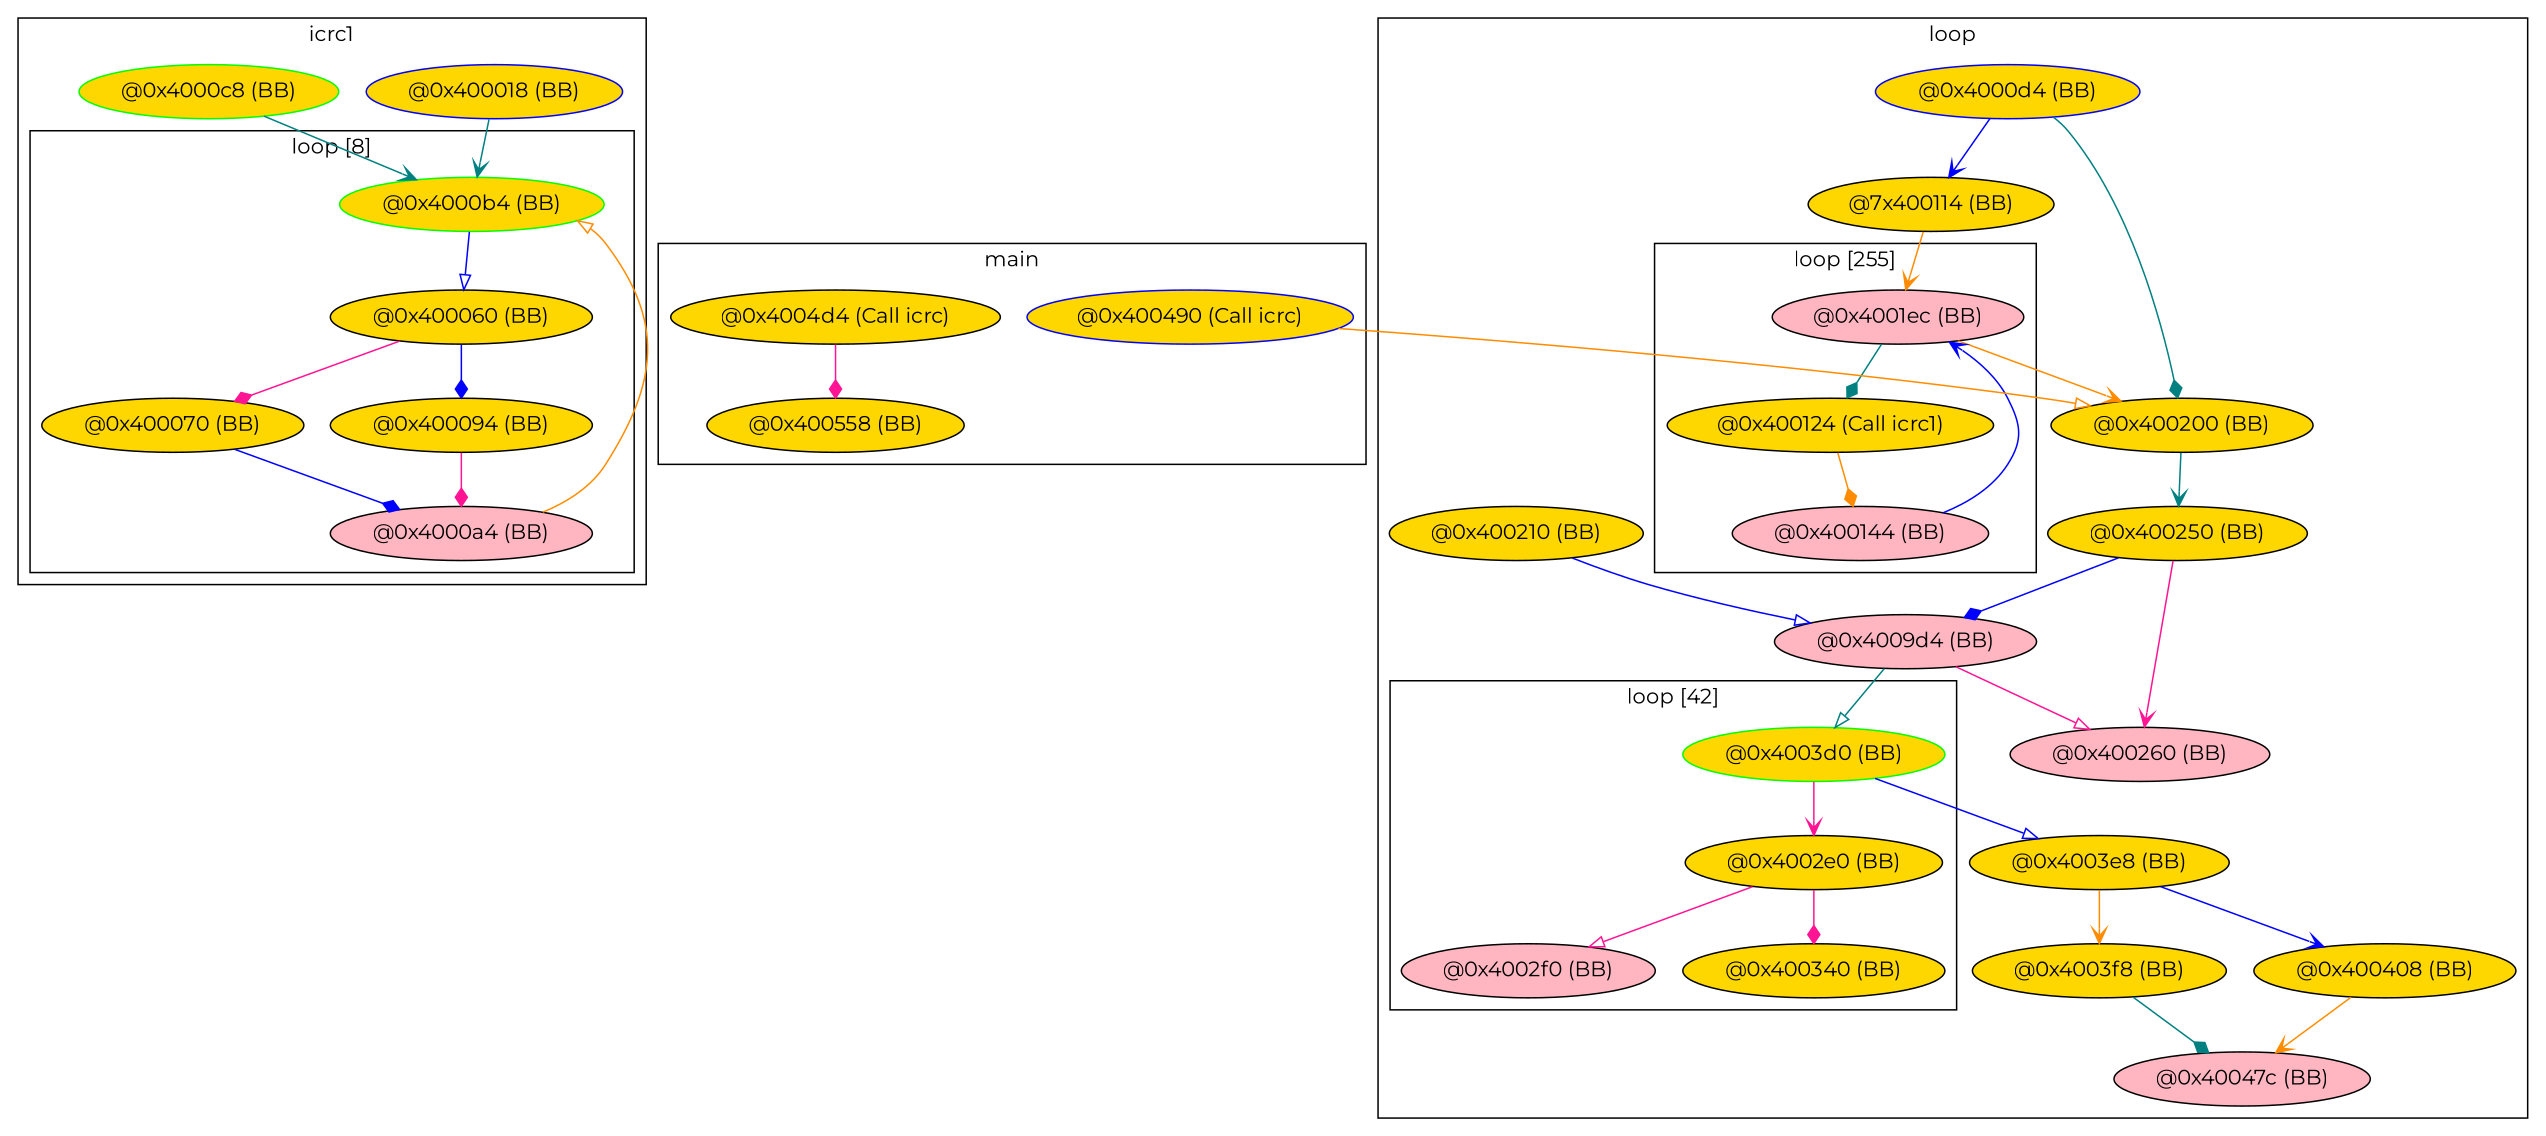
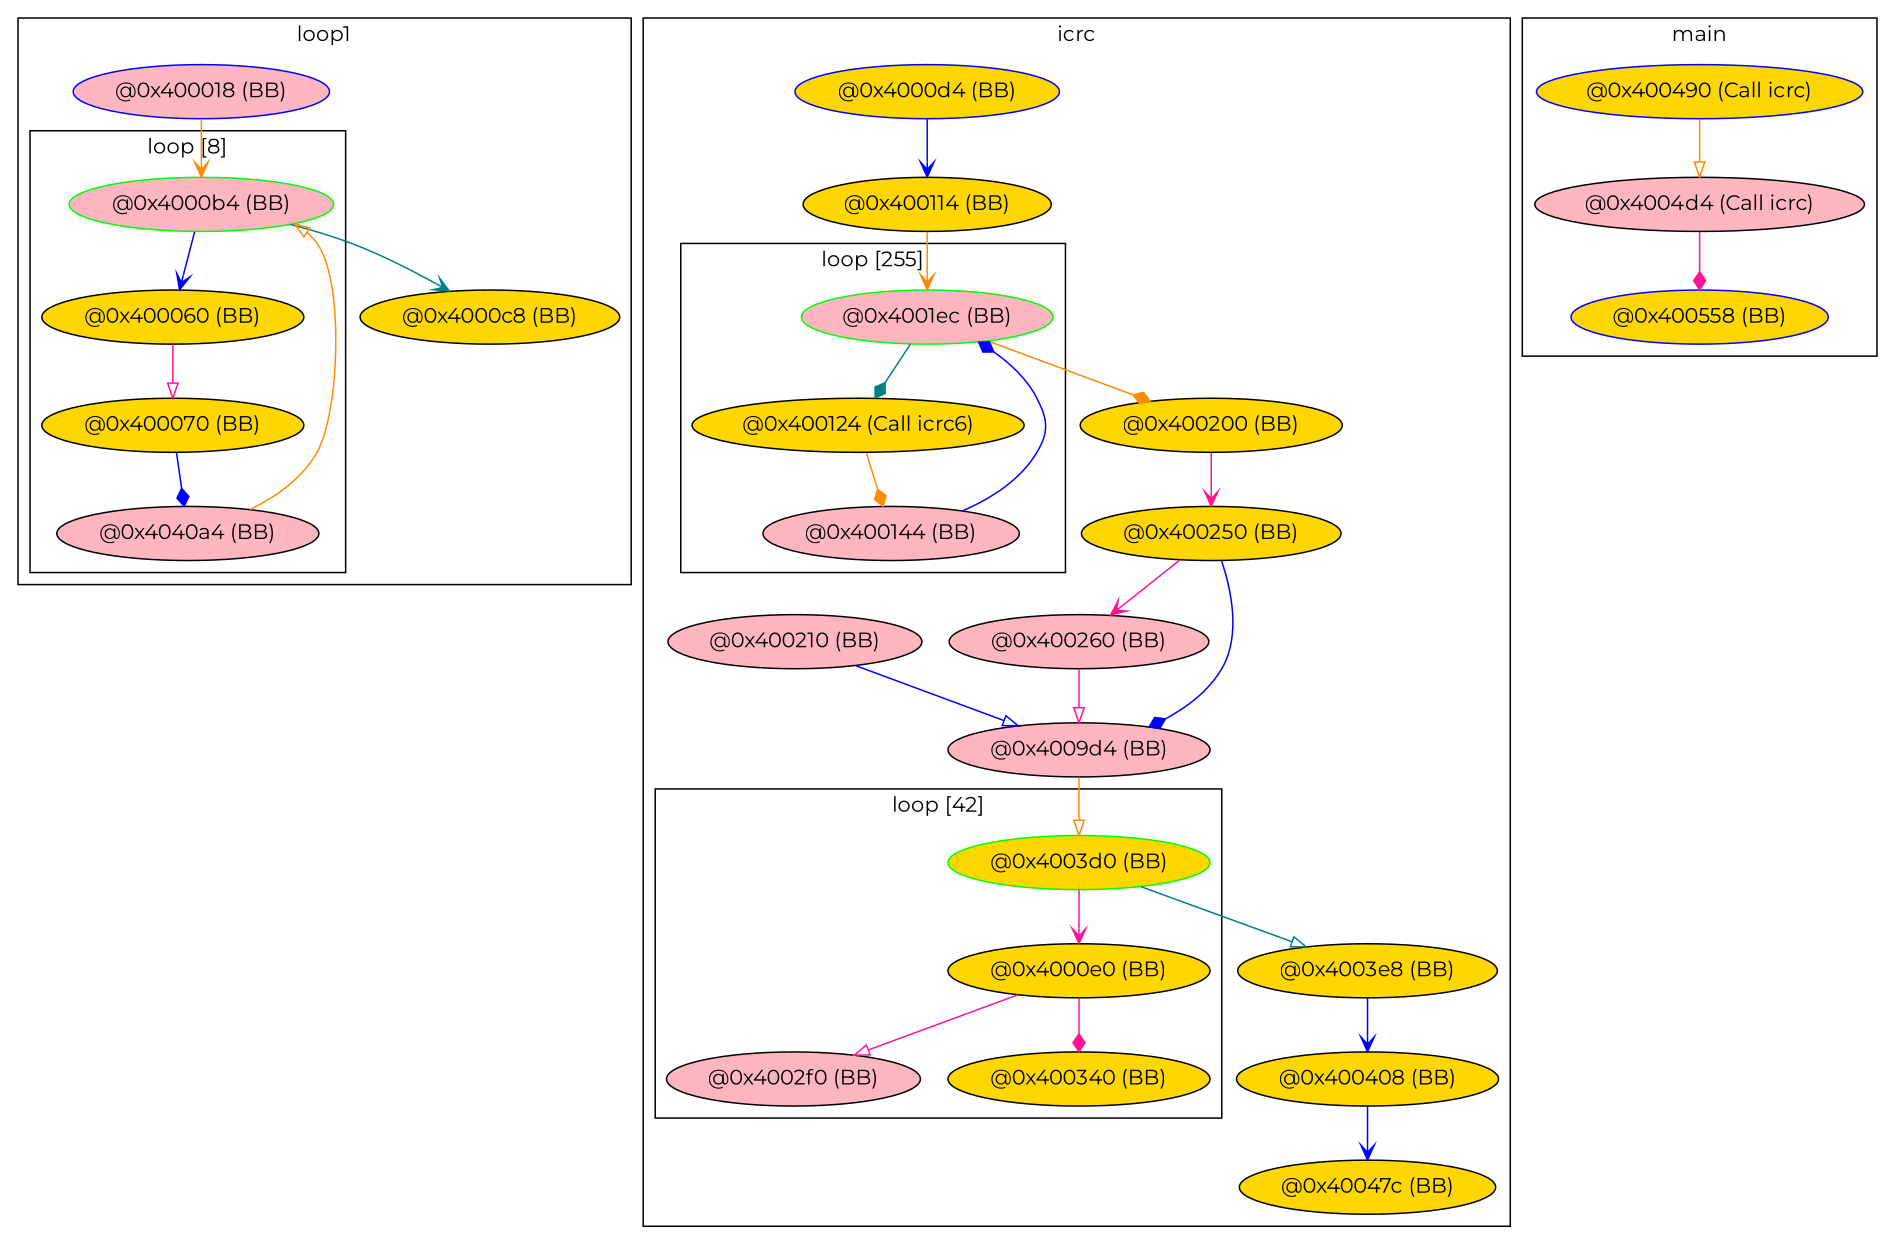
(332, 35) -> (325, 35)
(1953, 35) -> (1077, 35)
(209, 92) -> (490, 317)
(494, 92) -> (201, 92)
(485, 141) -> (201, 140)
(333, 145) -> (365, 249)
(472, 204) -> (201, 204)
(1931, 204) -> (927, 204)
(2131, 240) -> none
(467, 253) -> (189, 253)
(836, 317) -> (1700, 204)
(1898, 317) -> (927, 317)
(1708, 360) -> (1700, 140)
(2025, 366) -> (1053, 365)
(326, 368) -> (173, 364)
(461, 425) -> none
(836, 425) -> (1700, 317)
(1830, 425) -> (858, 425)
(2018, 439) -> (1042, 441)
(2180, 472) -> (1211, 472)
(461, 533) -> (188, 533)
(1516, 533) -> (795, 642)
(1865, 692) -> (1079, 799)
(2016, 695) -> (1079, 688)
(1946, 804) -> (1213, 913)
(1814, 863) -> (1079, 971)
(2099, 971) -> none
(2320, 1020) -> (1368, 1126)
(2242, 1079) -> (1368, 1187)
